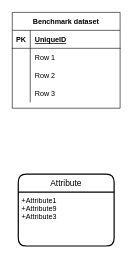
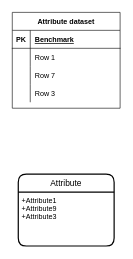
(66, 22) -> (66, 22)
(50, 40) -> (53, 40)
(44, 76) -> (44, 76)
